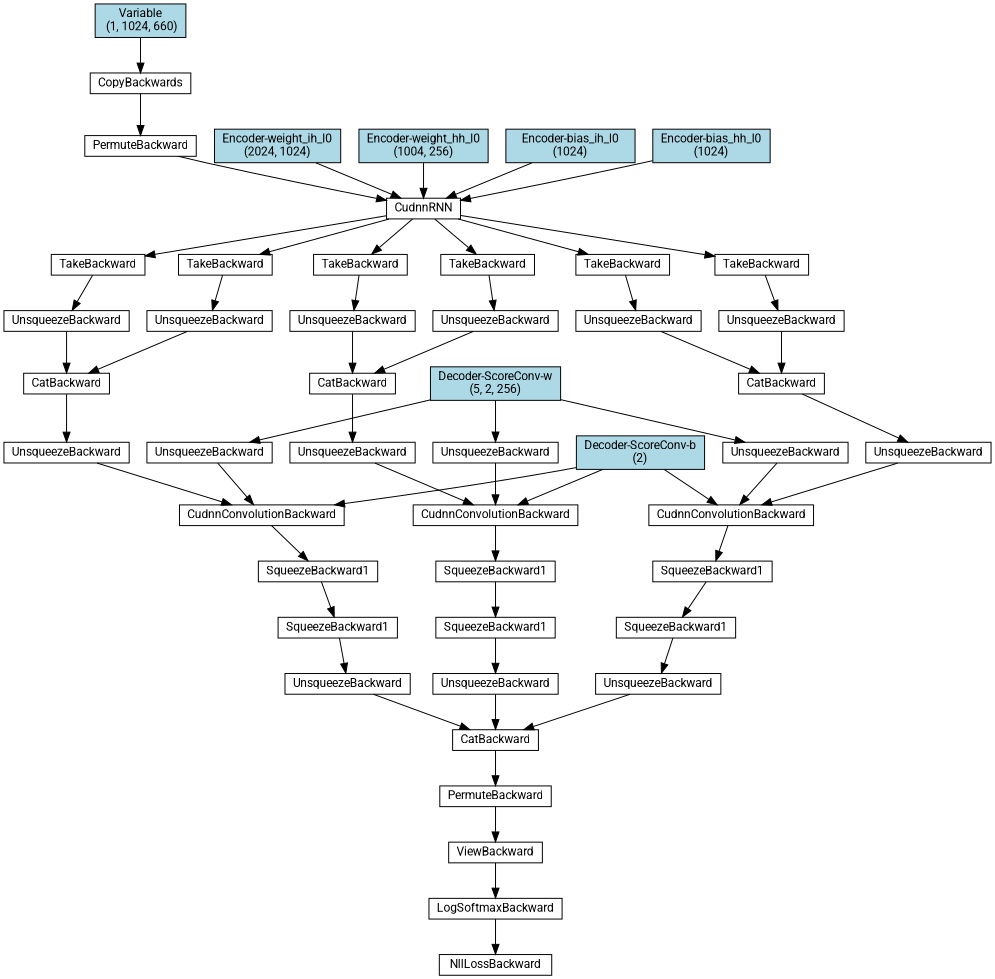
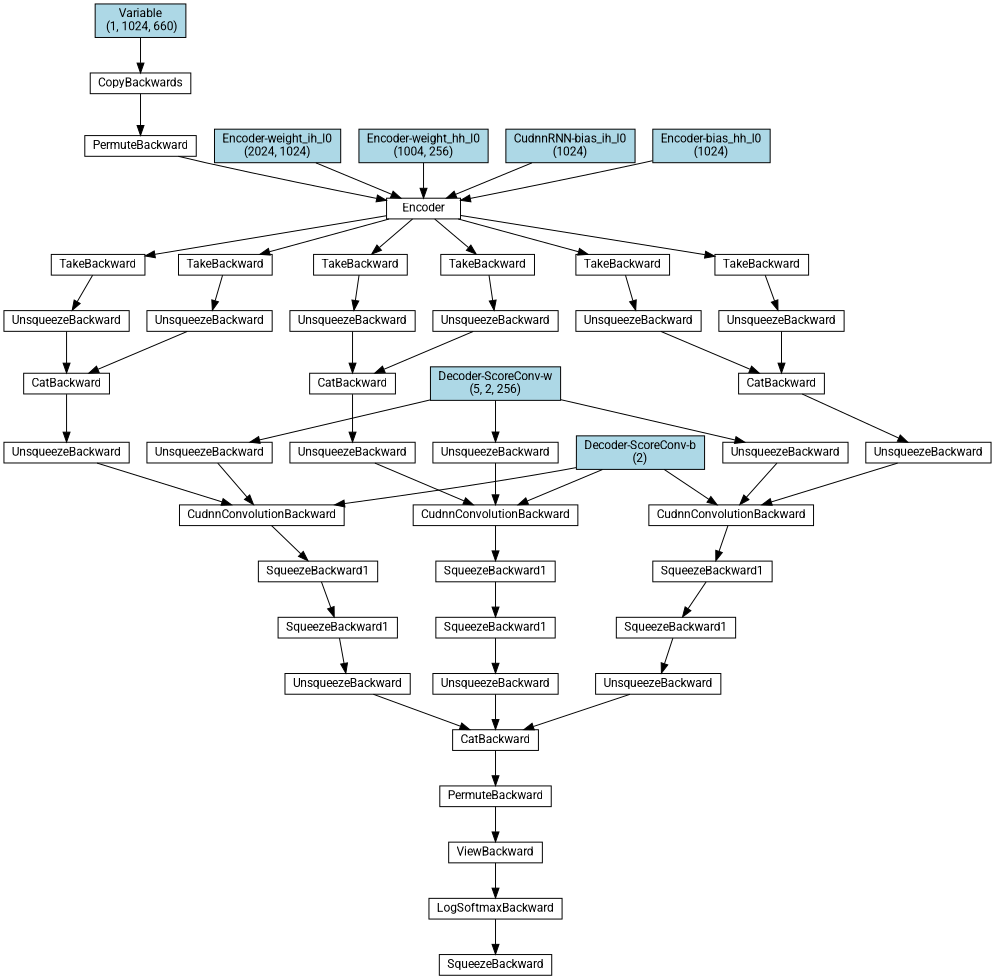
(570, 146) -> (570, 146)
(424, 209) -> (424, 209)
(496, 965) -> (496, 965)
